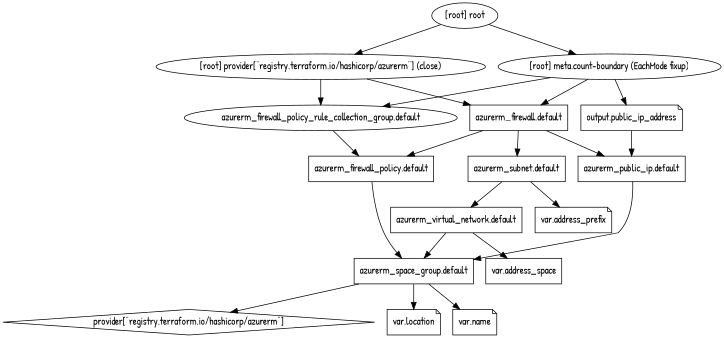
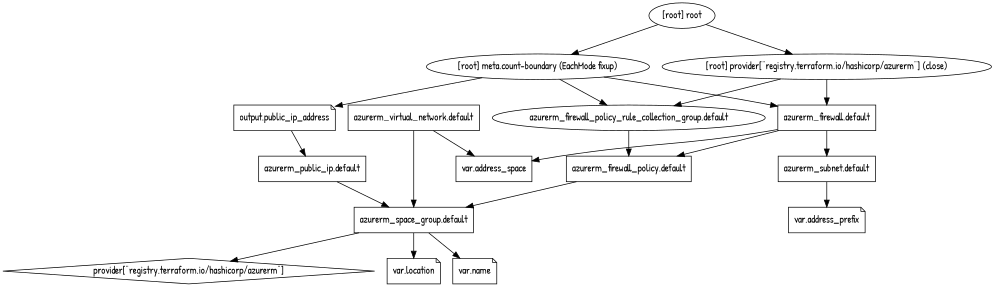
(572, 142) -> (658, 145)
(489, 192) -> none
